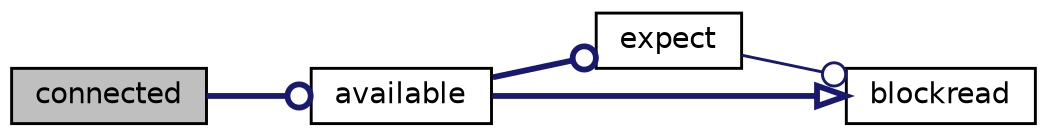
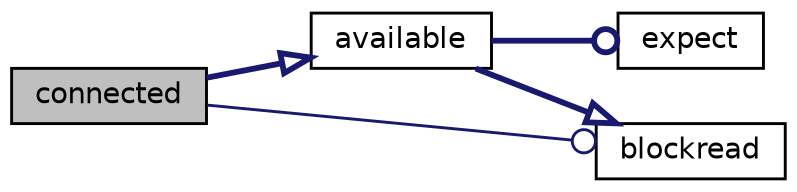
(782, 64) -> (390, 123)
(247, 96) -> (244, 70)
